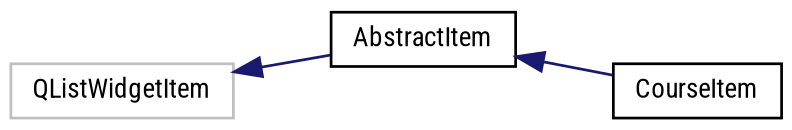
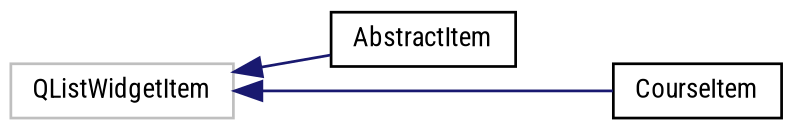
(578, 68) -> (438, 91)
